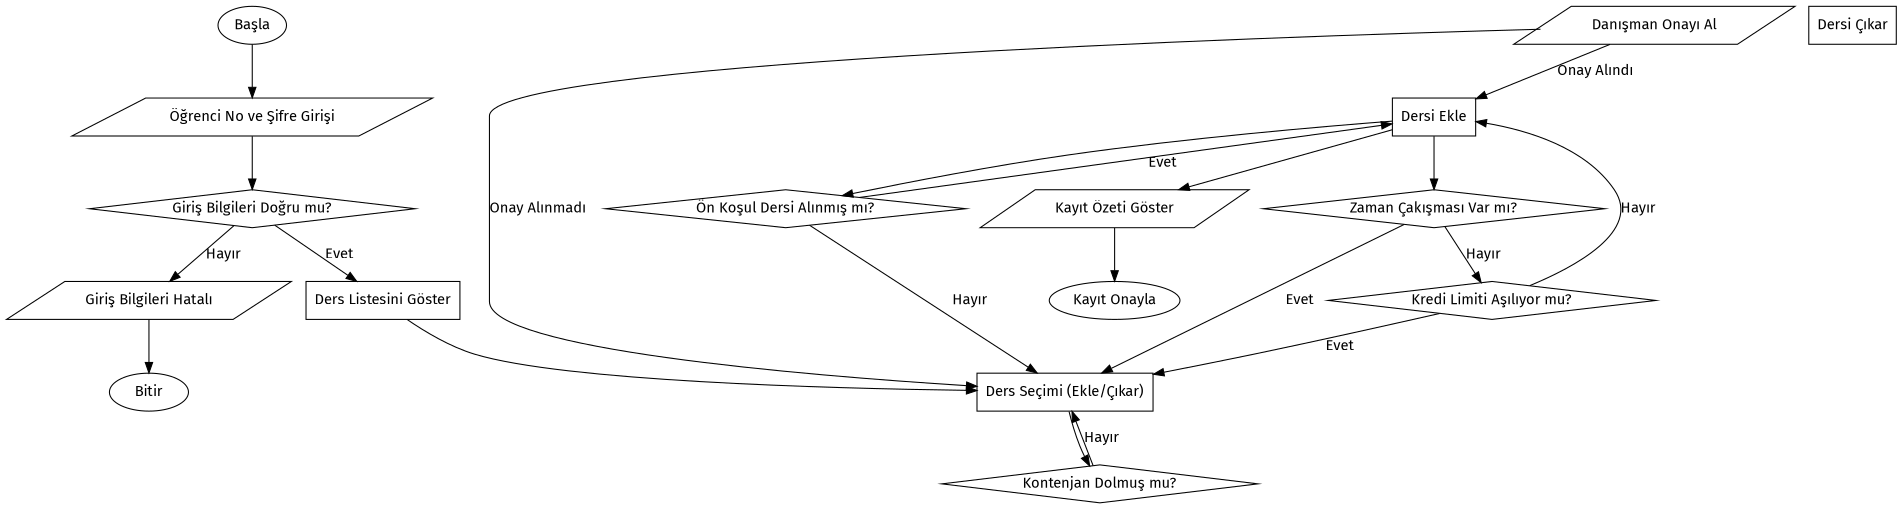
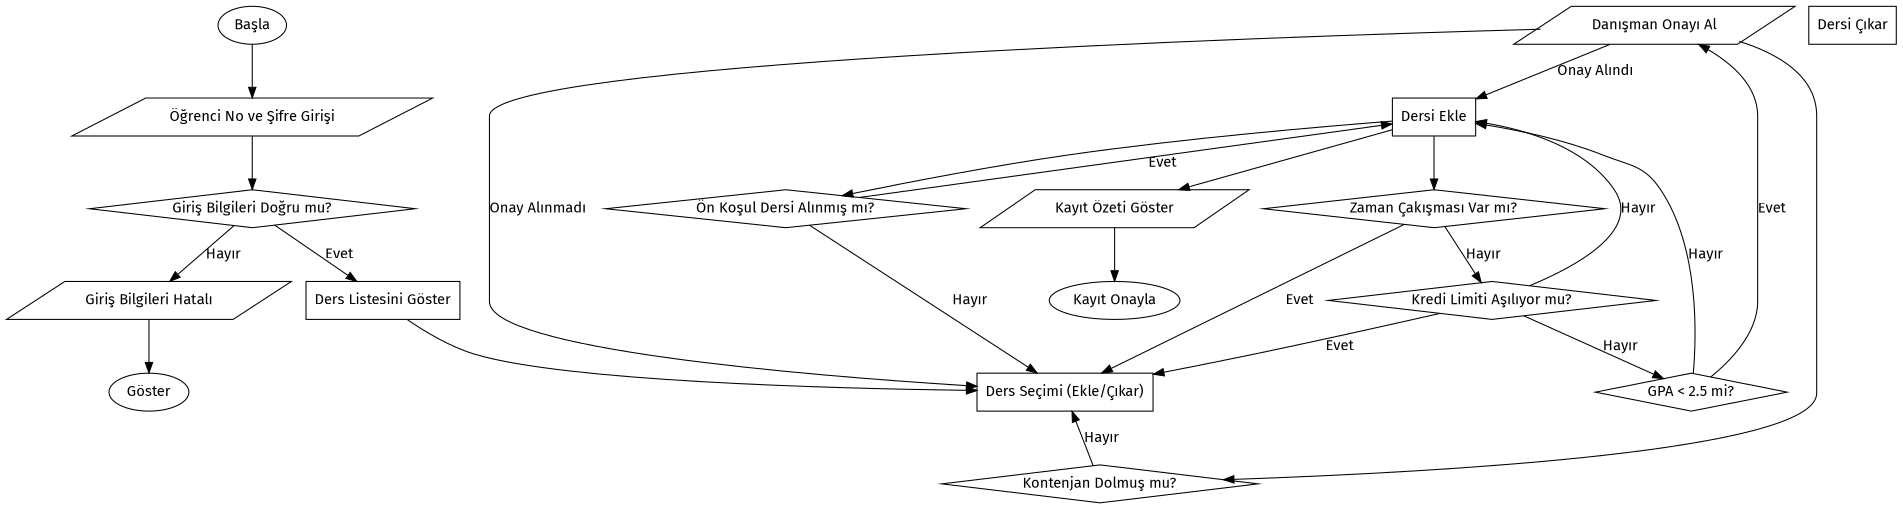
(149, 392) -> (149, 392)
none -> (1691, 392)
(1076, 434) -> (1727, 436)
